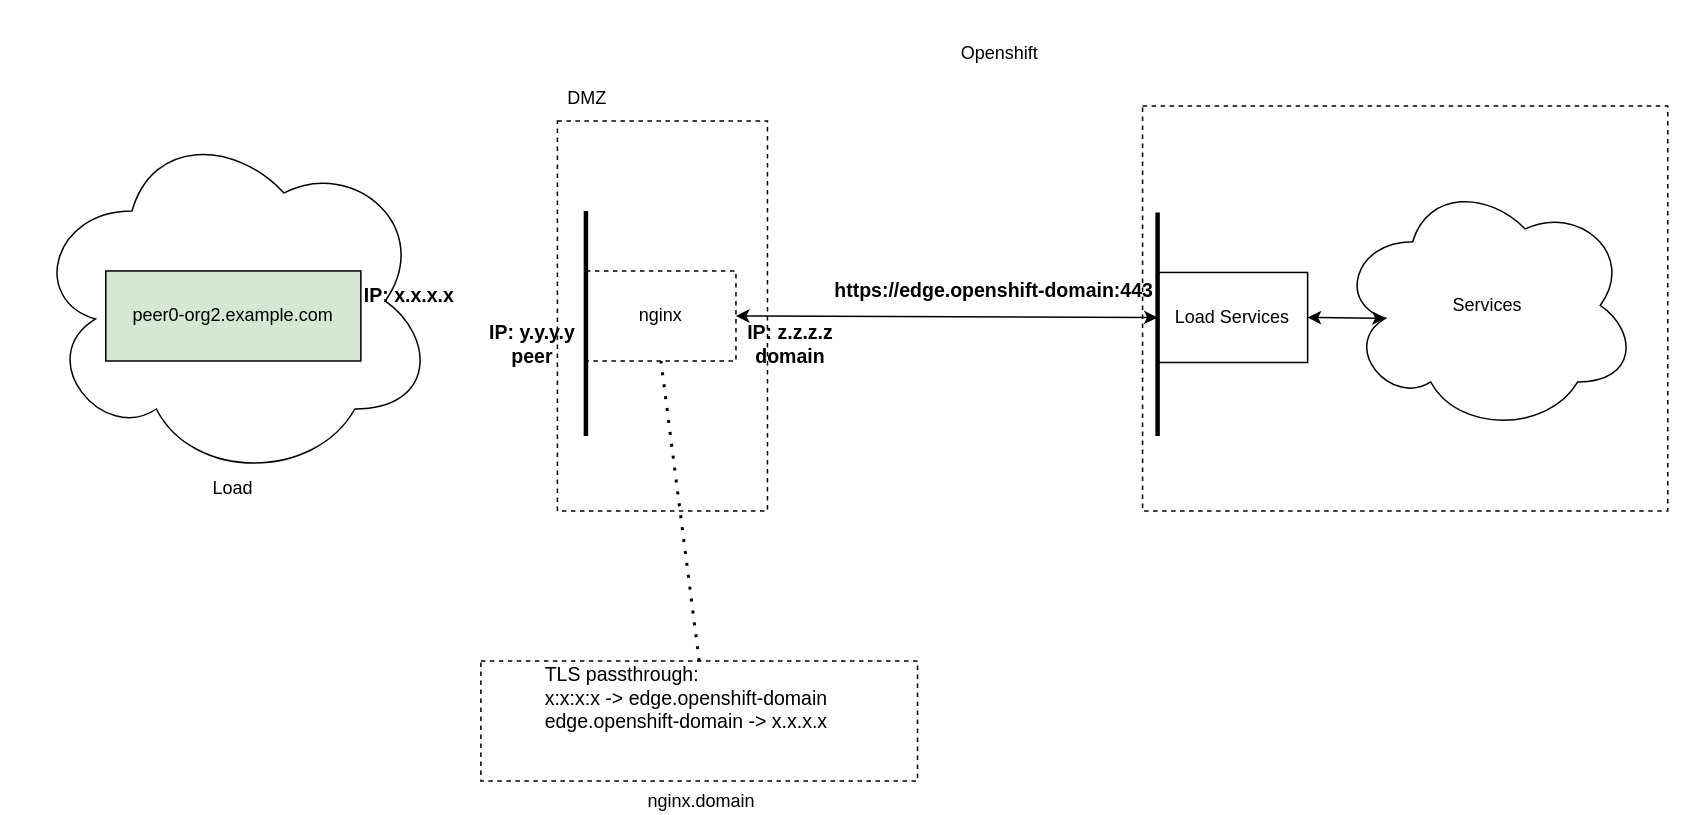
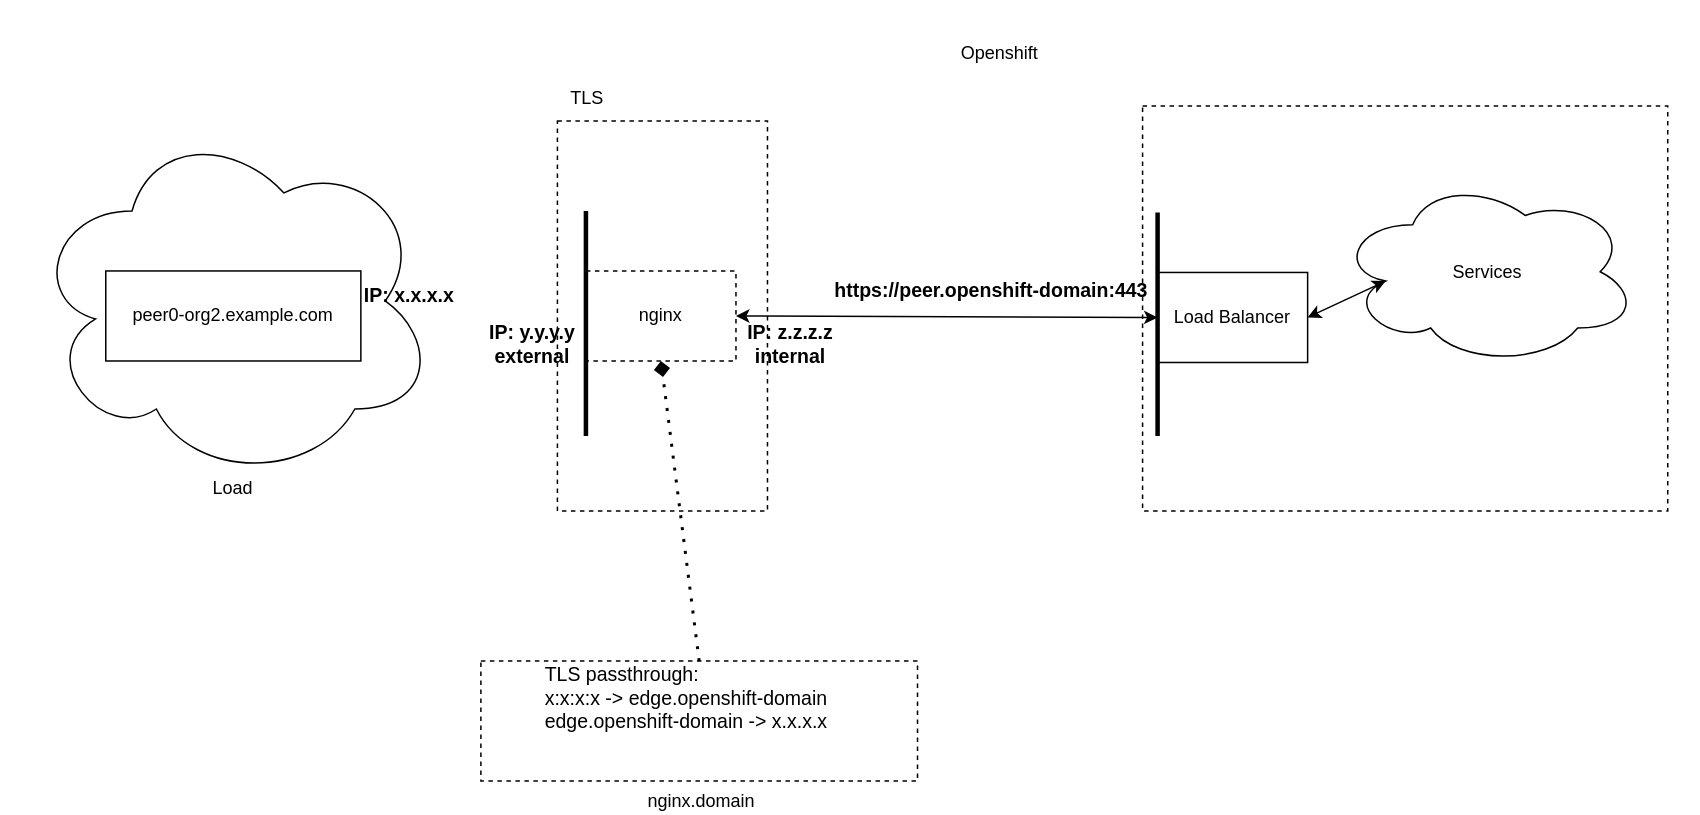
(587, 98) -> (587, 98)
(1002, 290) -> (1002, 290)
(1487, 305) -> (1487, 272)
(233, 316) -> (233, 316)
(1232, 317) -> (1232, 317)
(533, 344) -> (533, 344)
(791, 344) -> (791, 344)
(662, 370) -> (663, 377)
